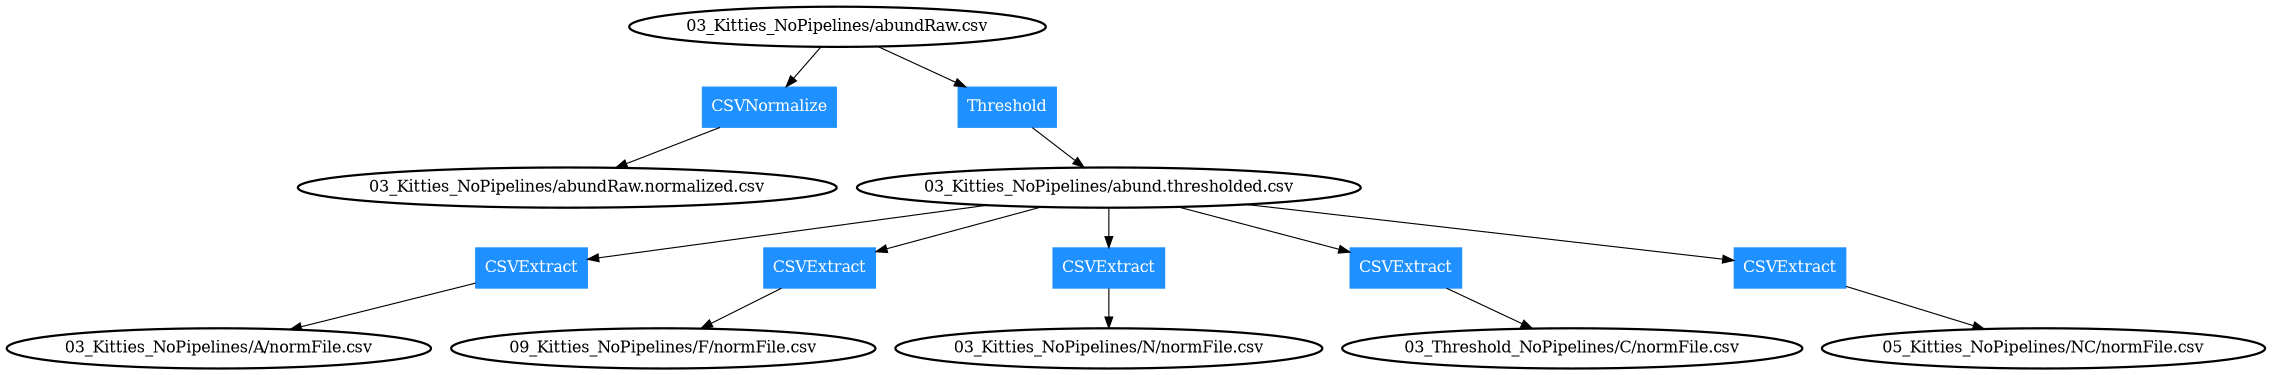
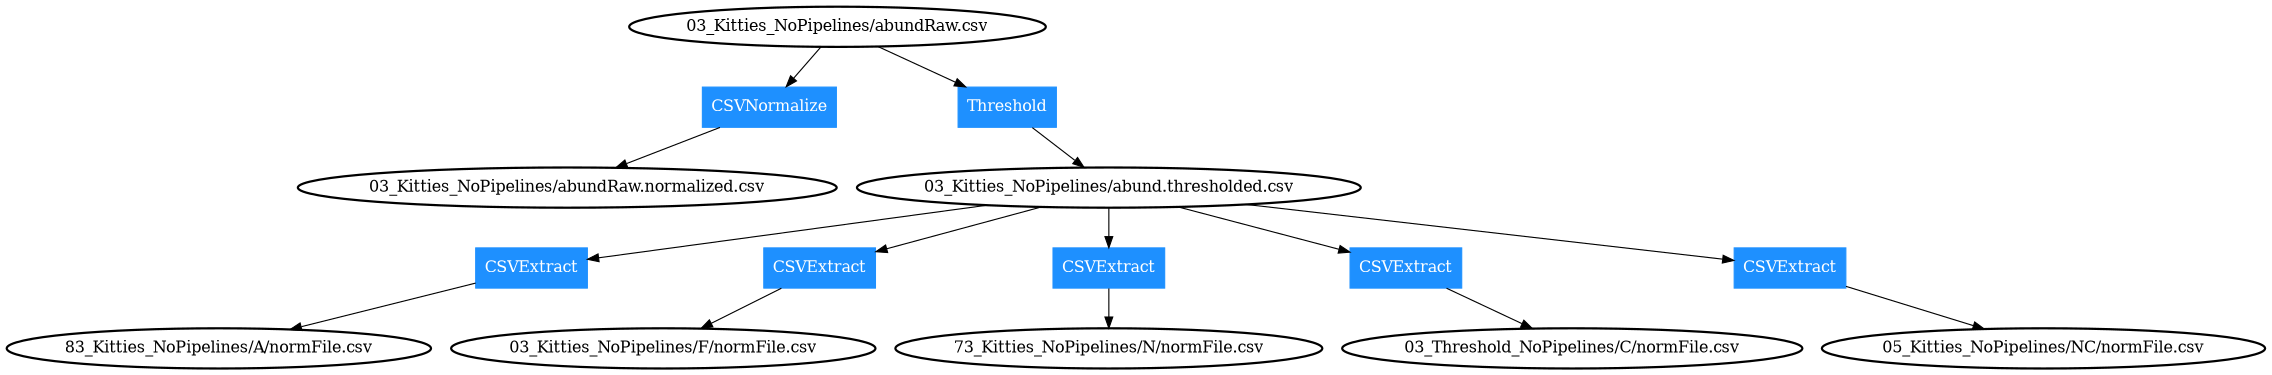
(219, 348) -> (219, 348)
(663, 348) -> (663, 348)
(1109, 348) -> (1109, 348)
